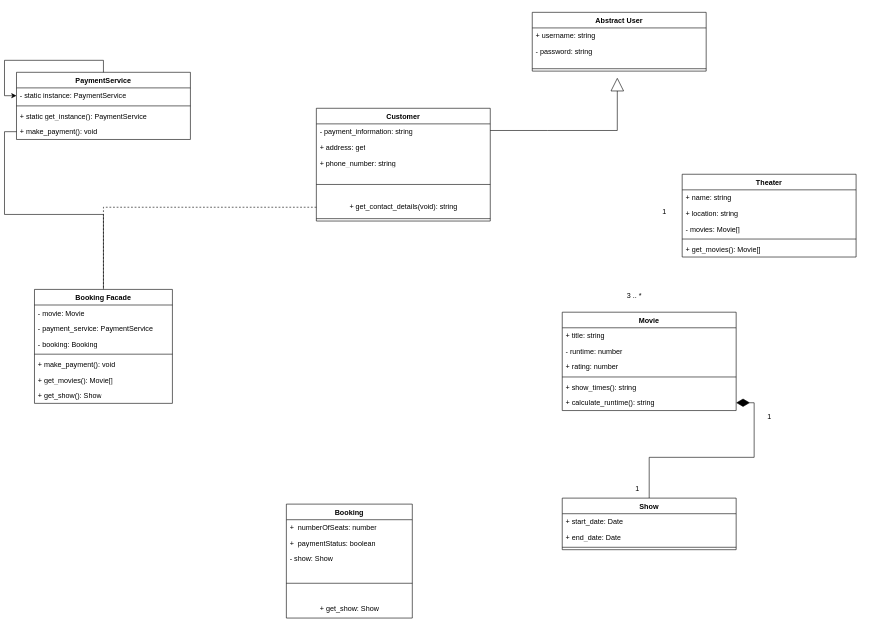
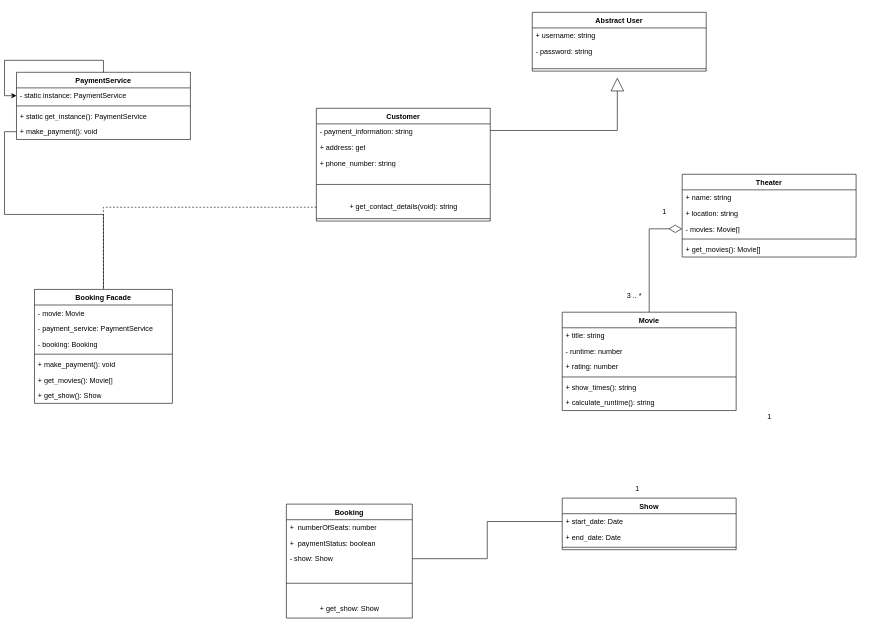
none -> (650, 261)
(702, 458) -> none
none -> (488, 541)
